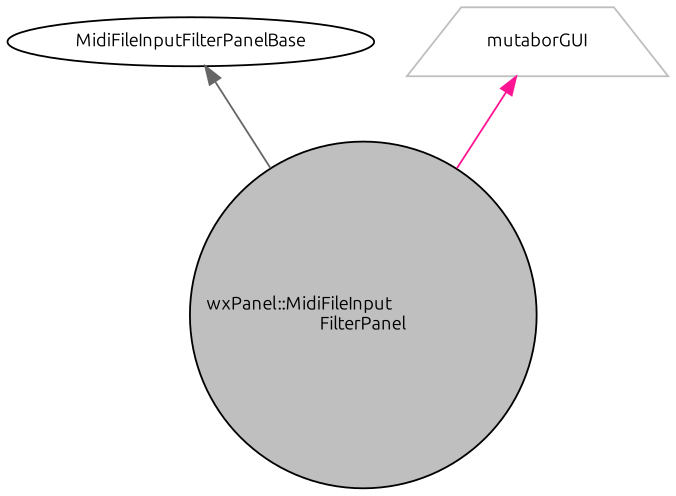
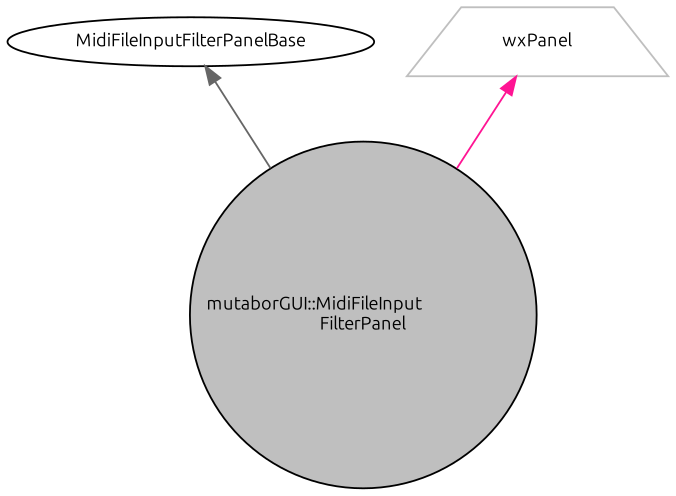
(538, 42) -> (538, 42)
(363, 315) -> (363, 315)
